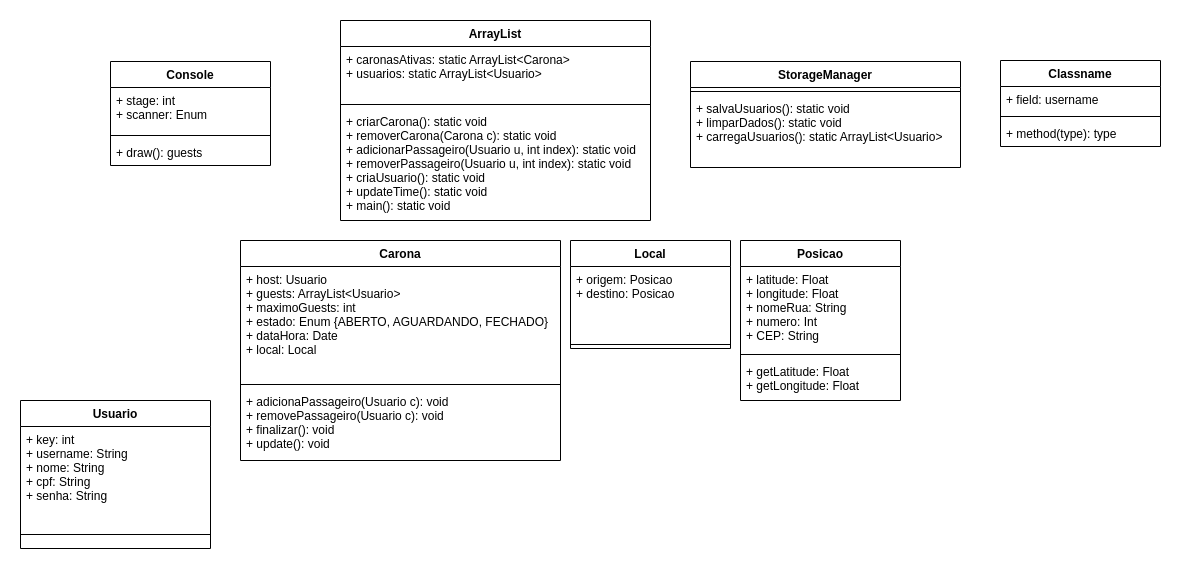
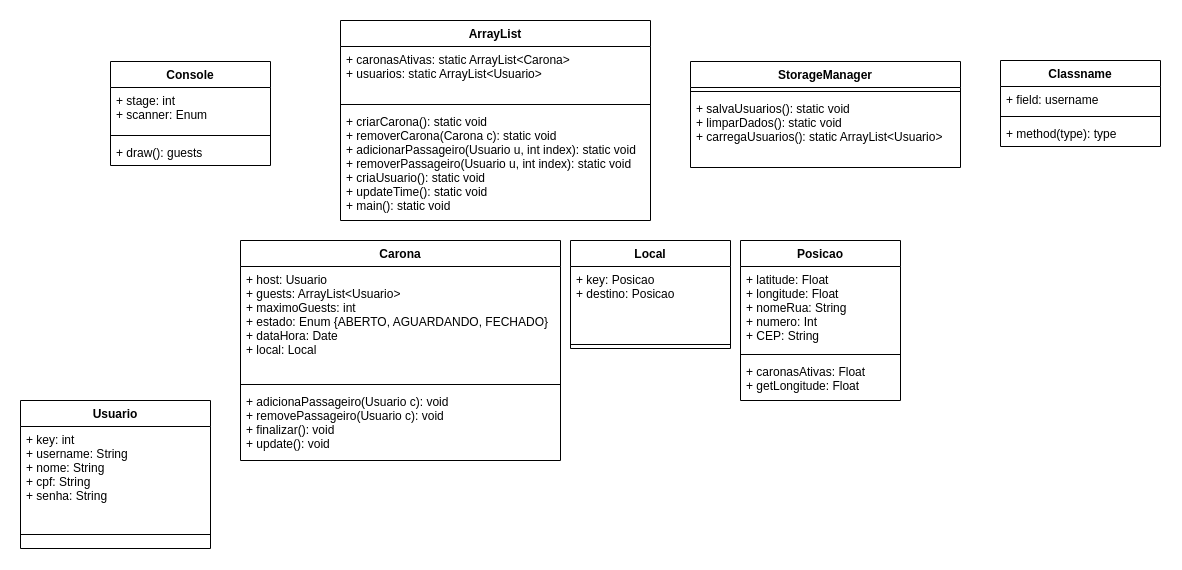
(625, 280) -> (617, 280)
(805, 372) -> (812, 372)
